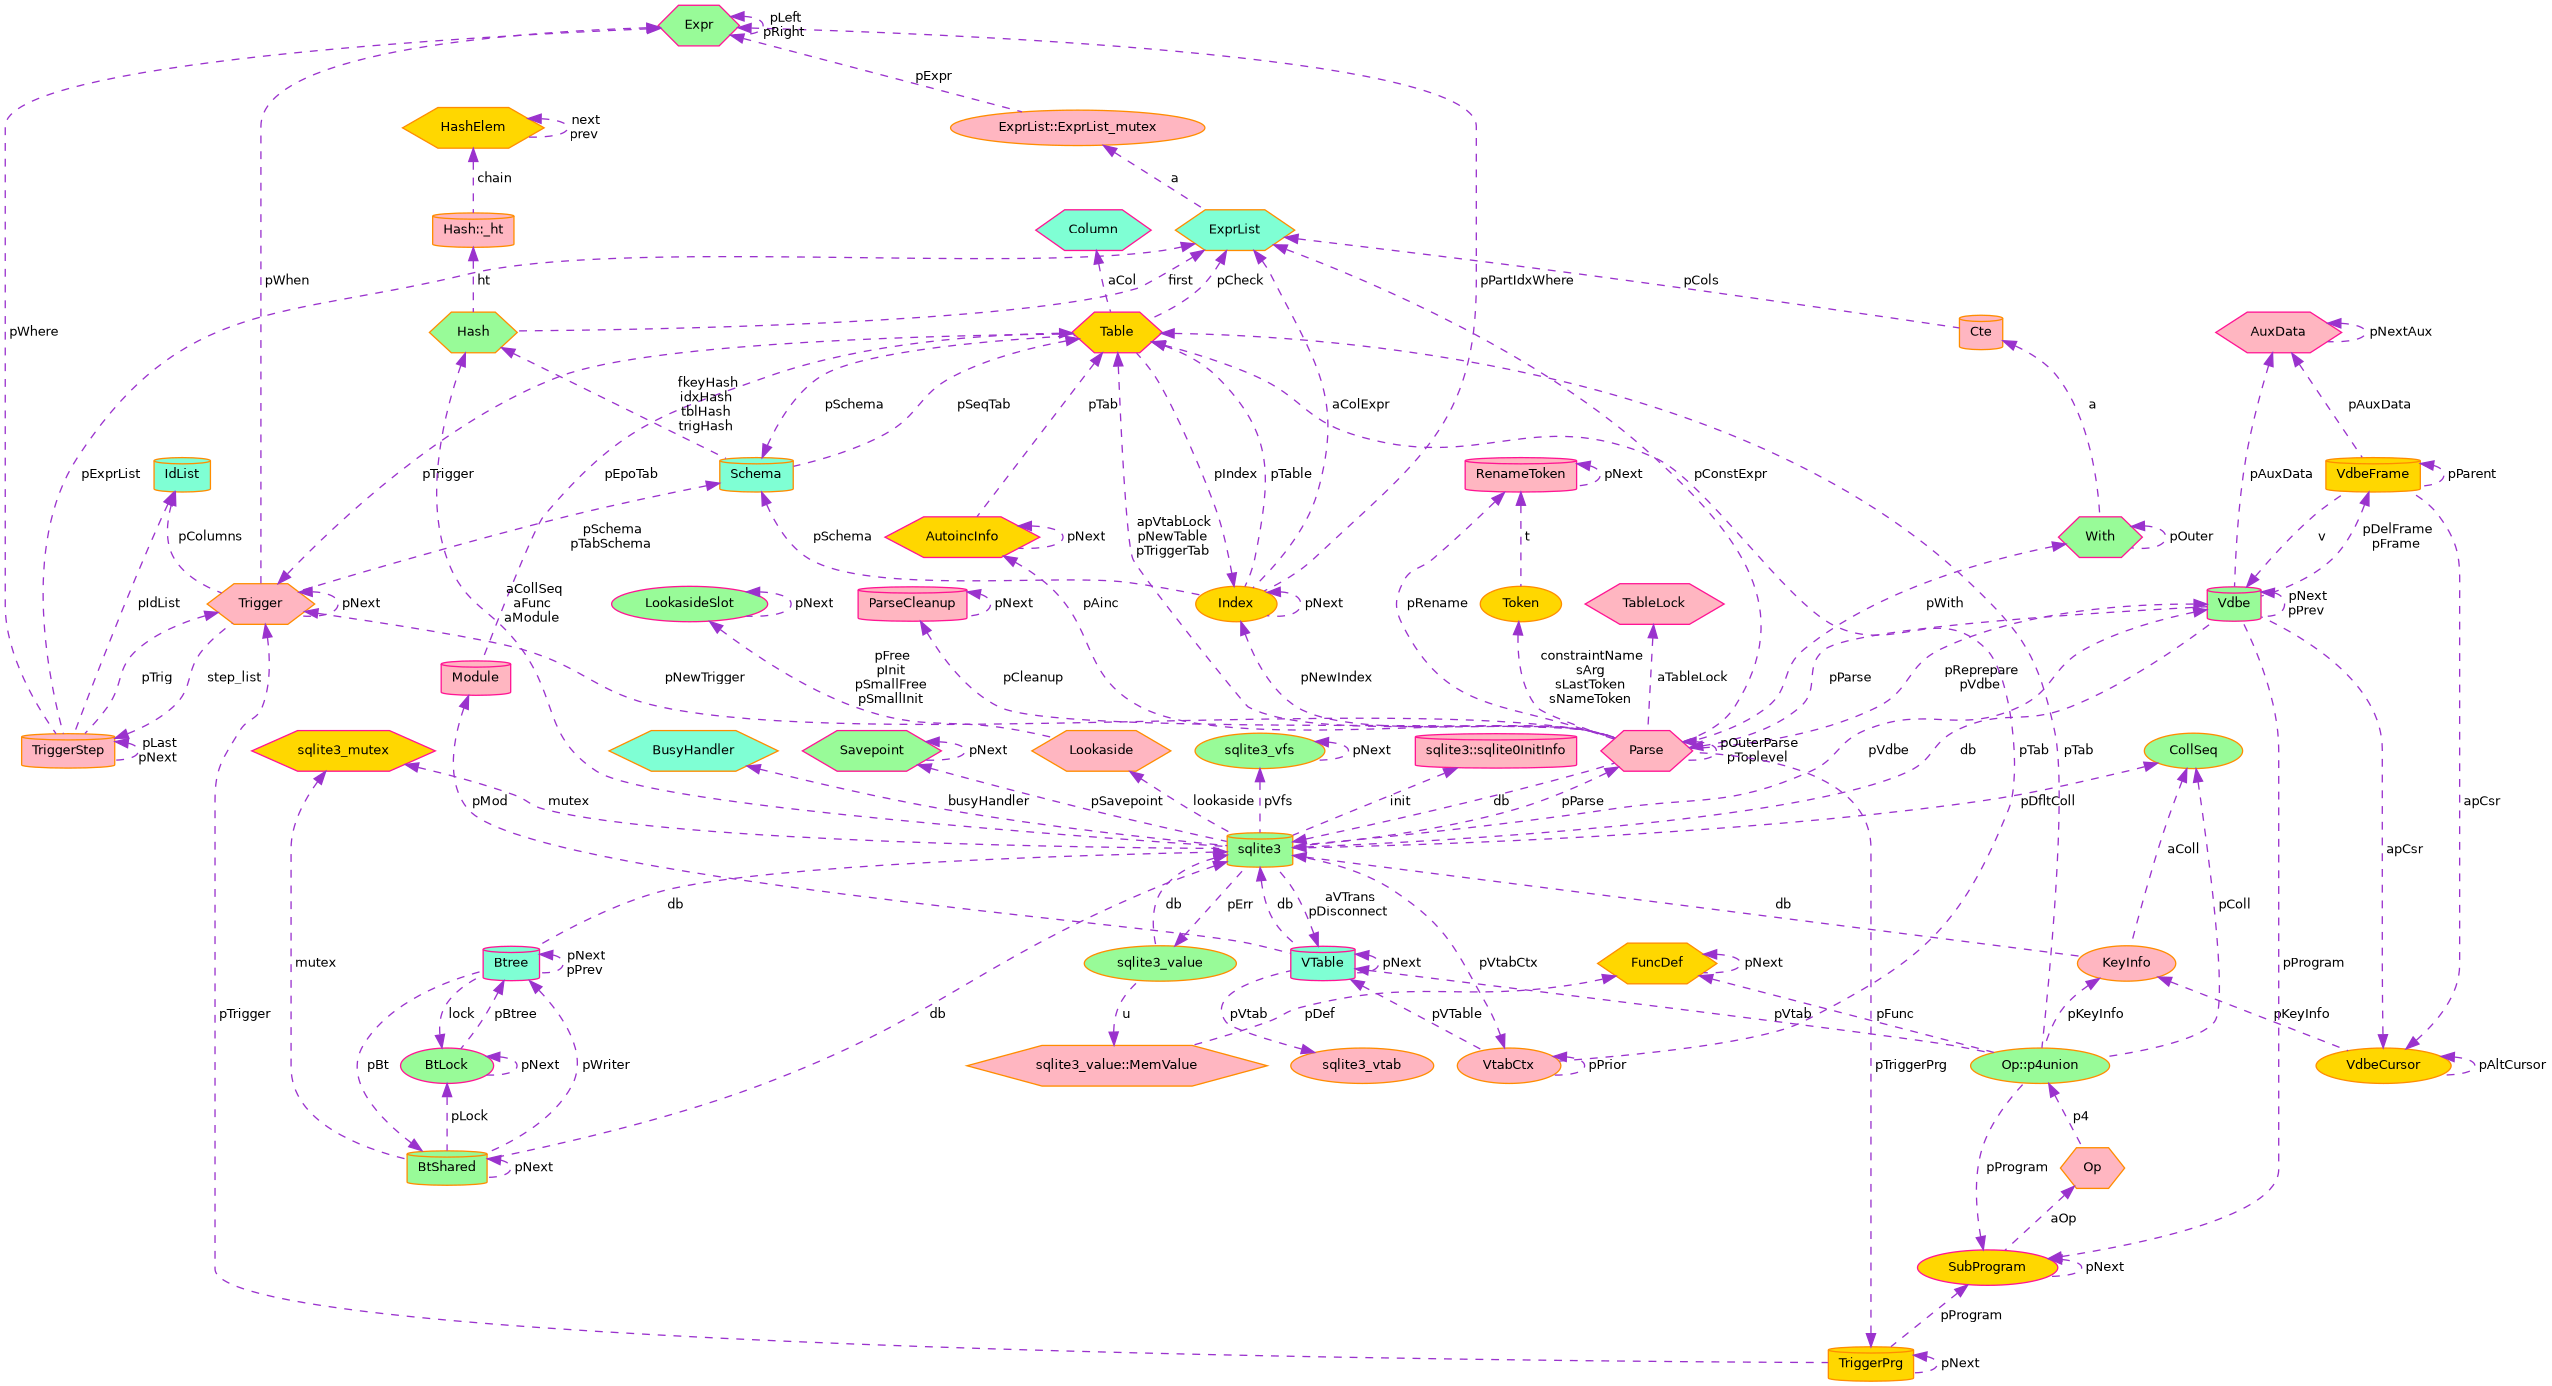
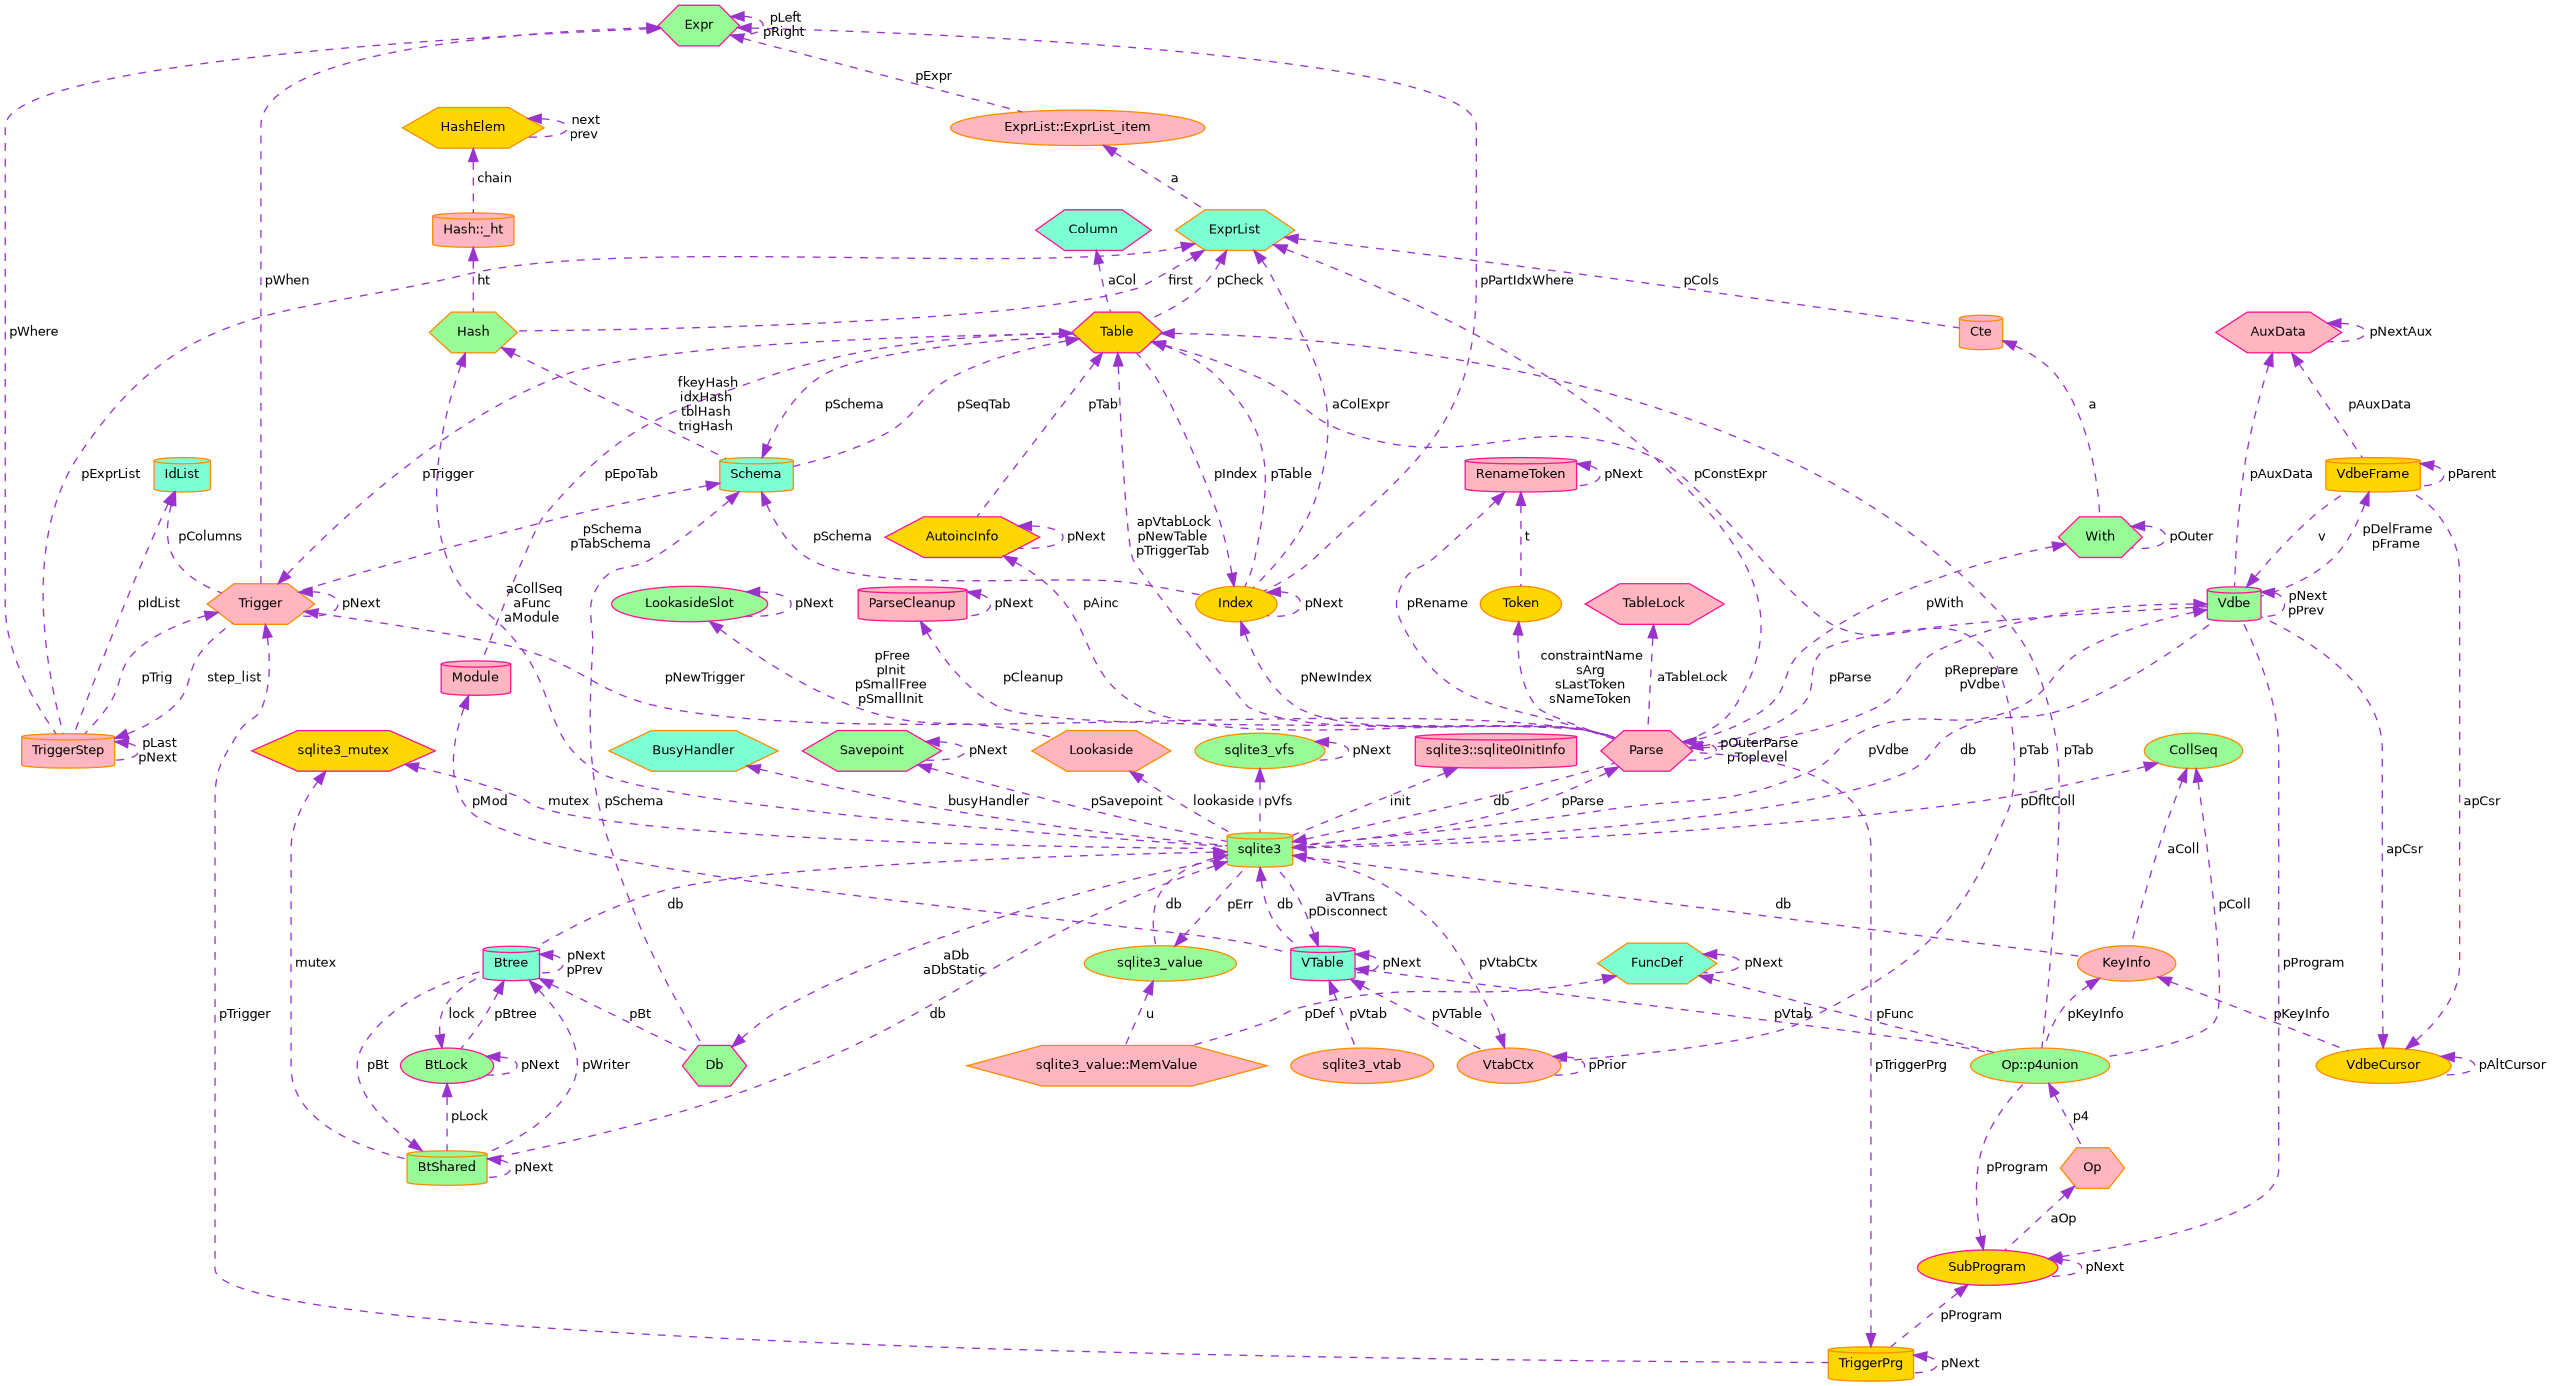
(1078, 128) -> (1078, 128)
(1657, 963) -> (1657, 963)
(1120, 1003) -> (1137, 1019)
(1223, 1015) -> (1345, 1021)
none -> (715, 1066)
